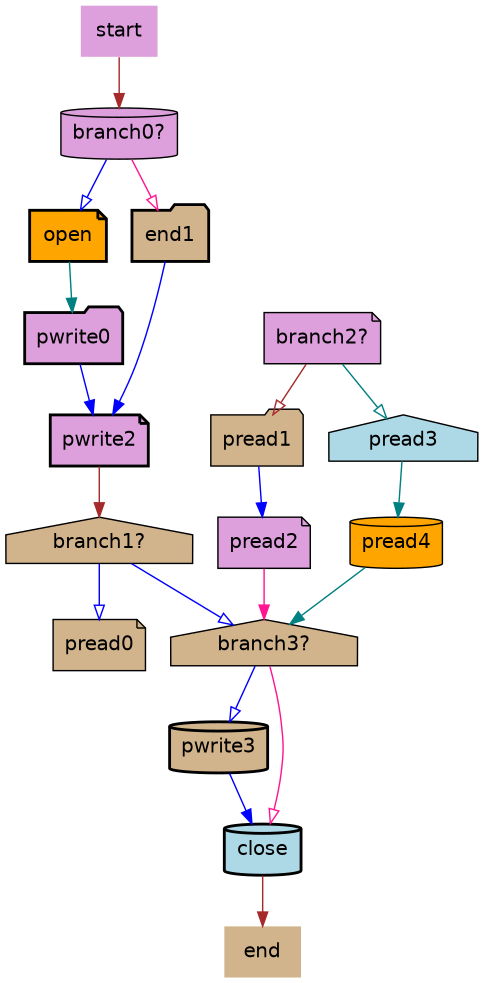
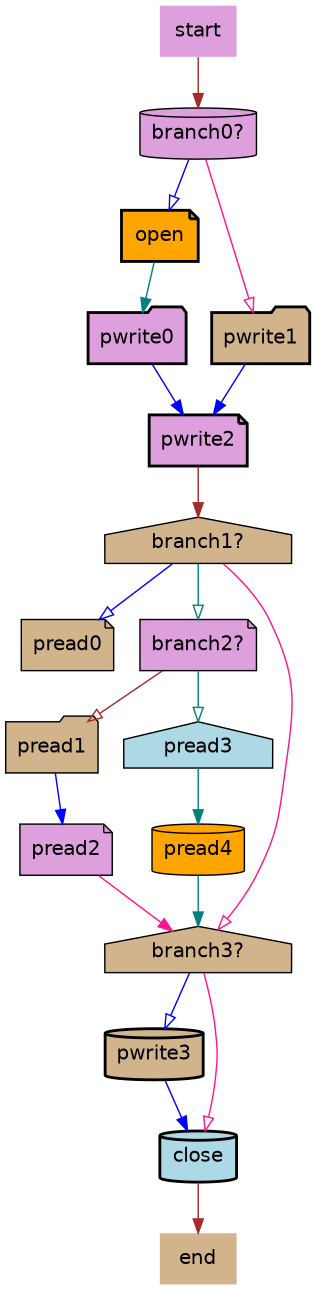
(170, 236) -> (261, 338)
none -> (198, 584)
(176, 591) -> (290, 738)
